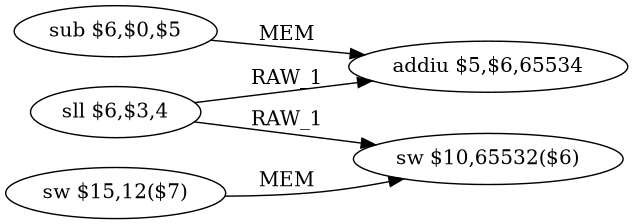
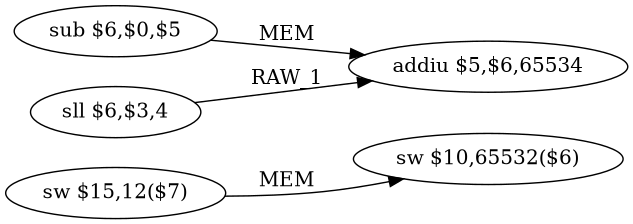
(278, 132) -> none
